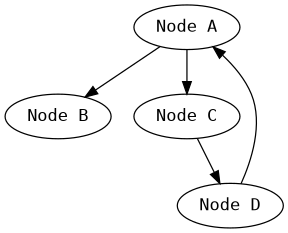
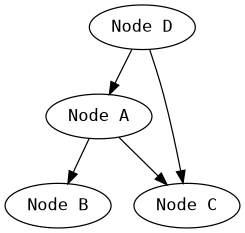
(206, 156) -> (167, 110)
